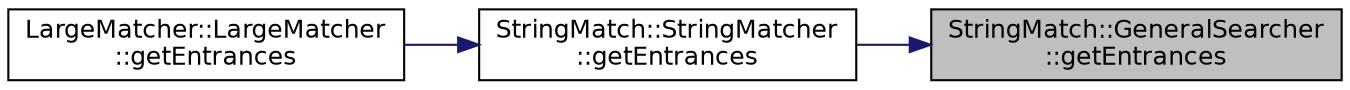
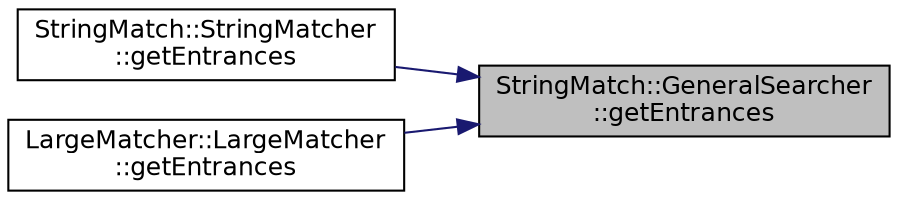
(431, 45) -> (431, 130)
